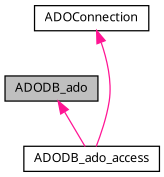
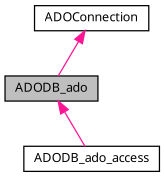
(110, 95) -> (68, 59)
